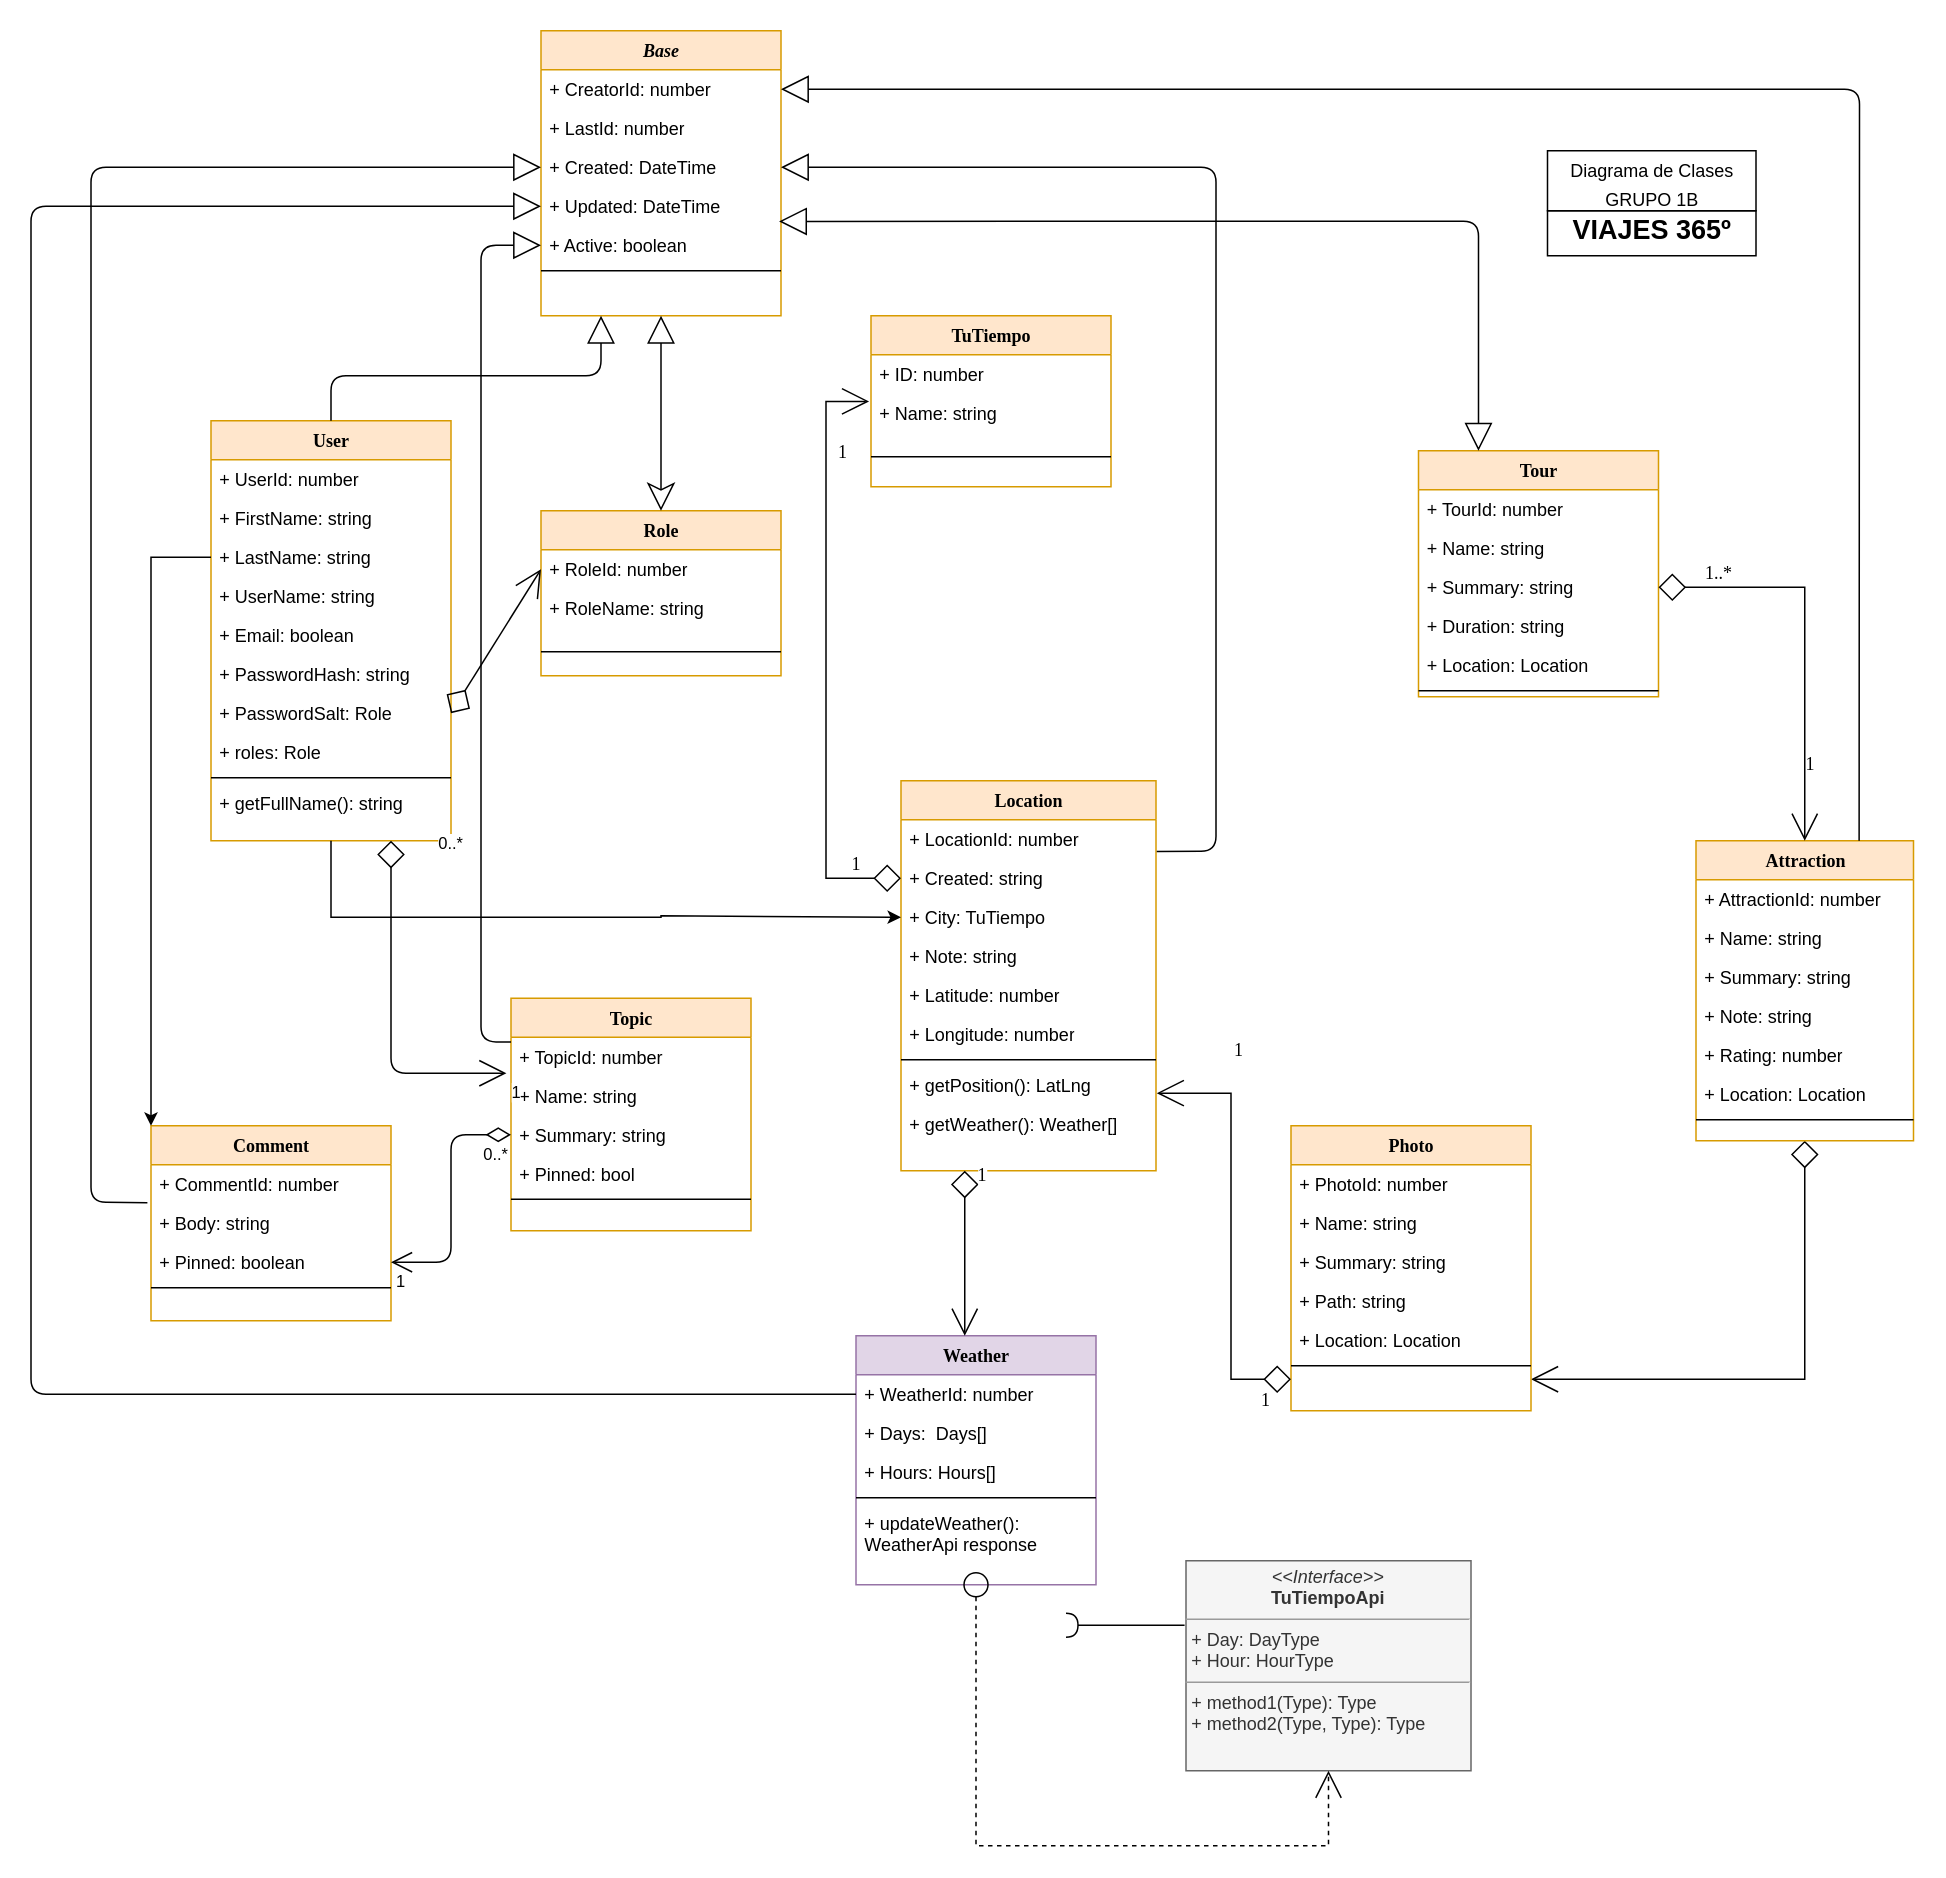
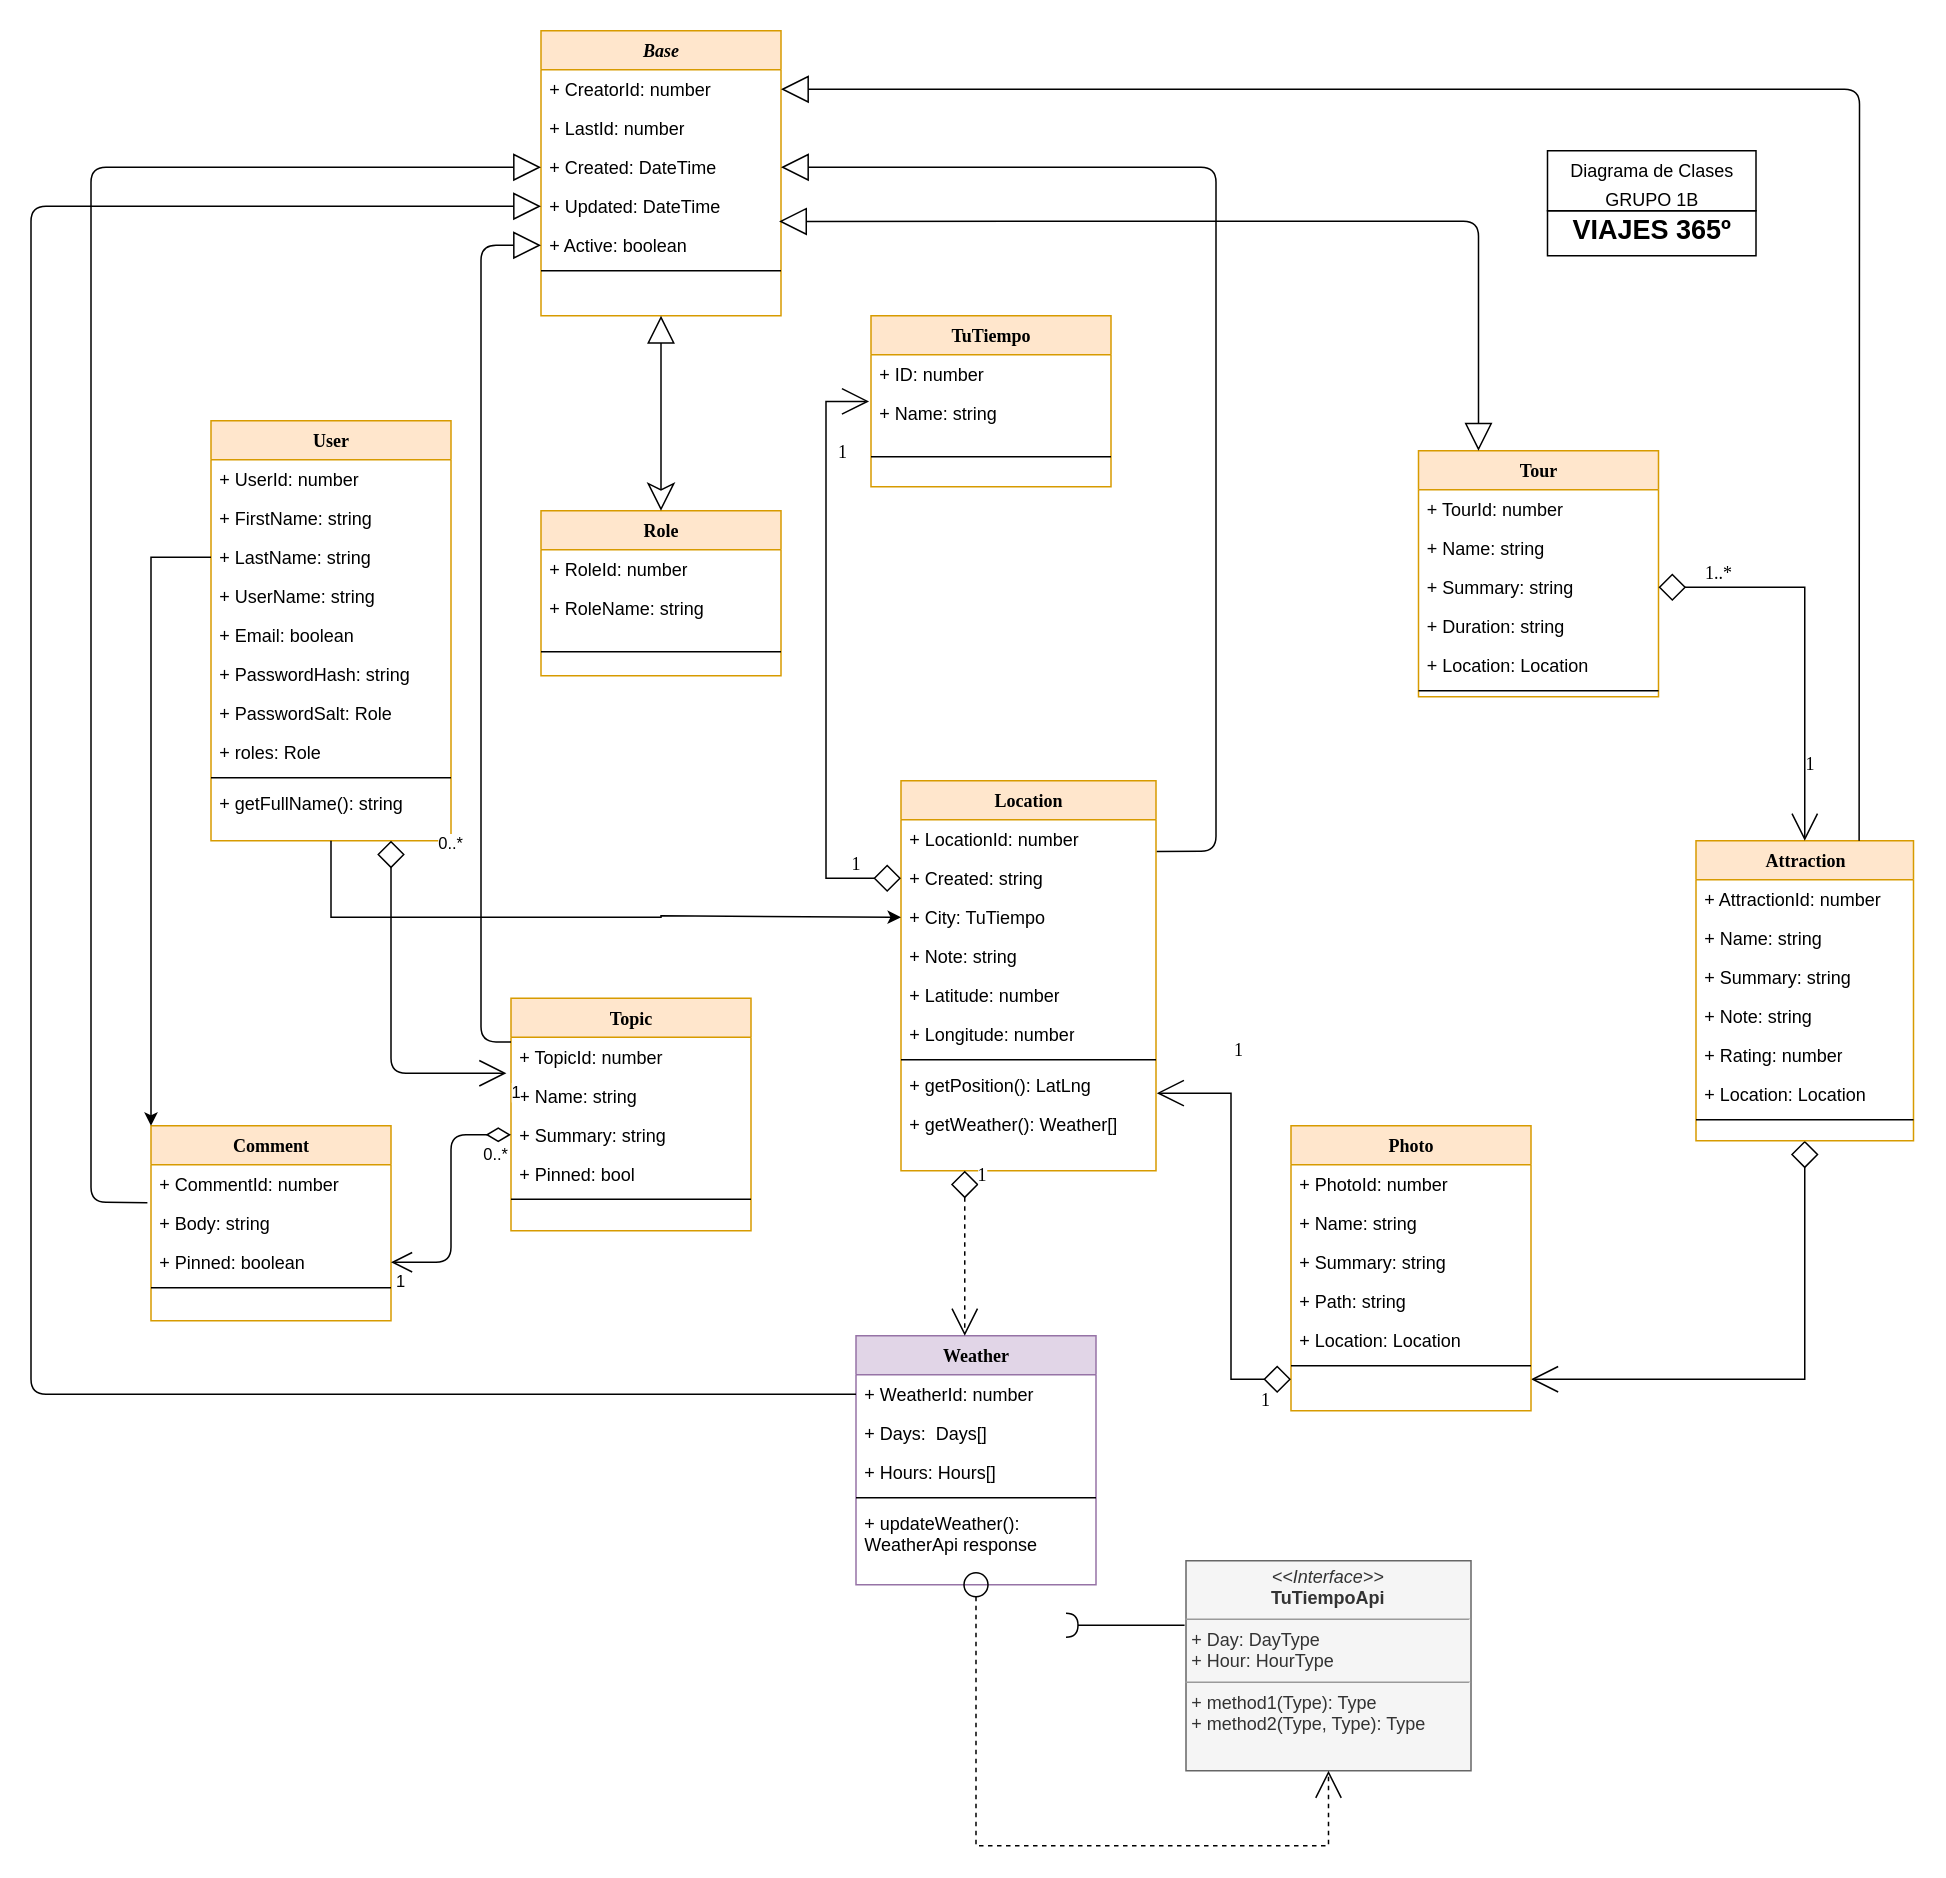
(460, 376) -> none
(511, 616) -> none
(965, 1266) -> (965, 1266)
